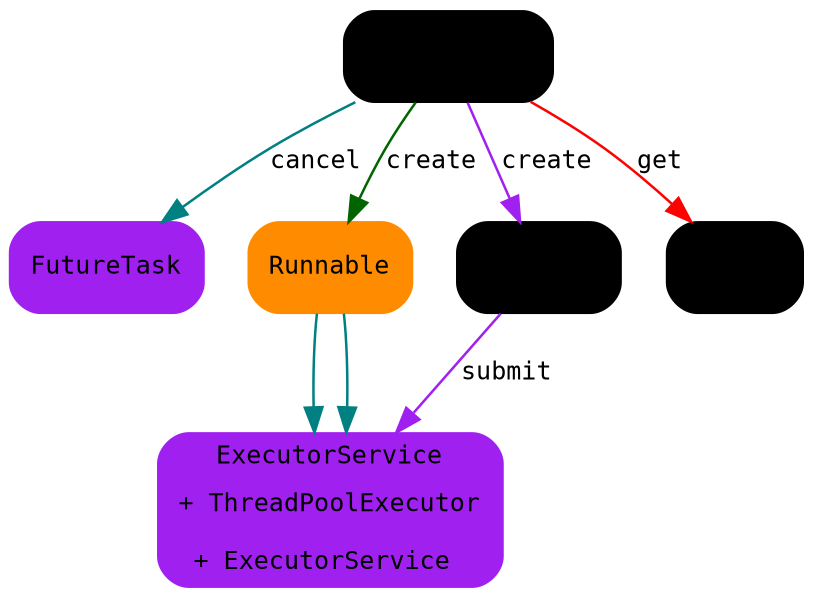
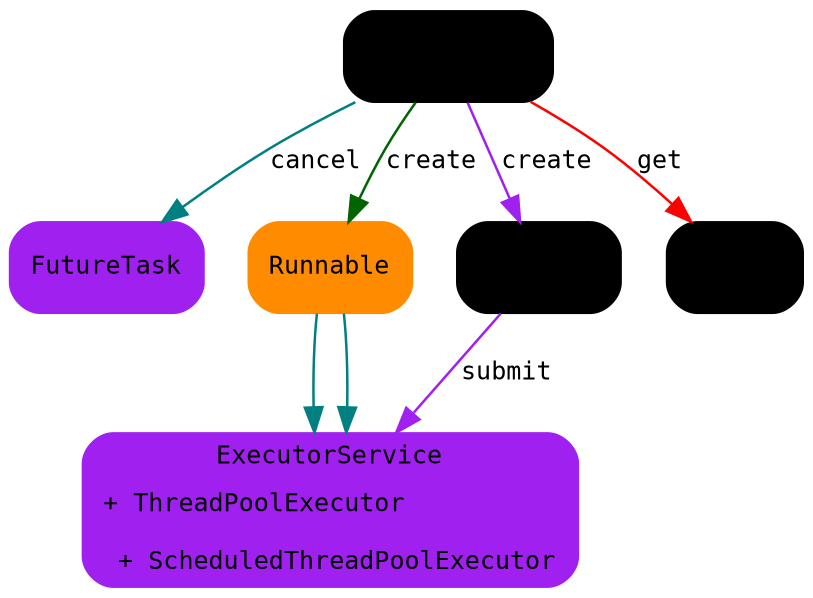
(315, 562) -> (330, 562)
